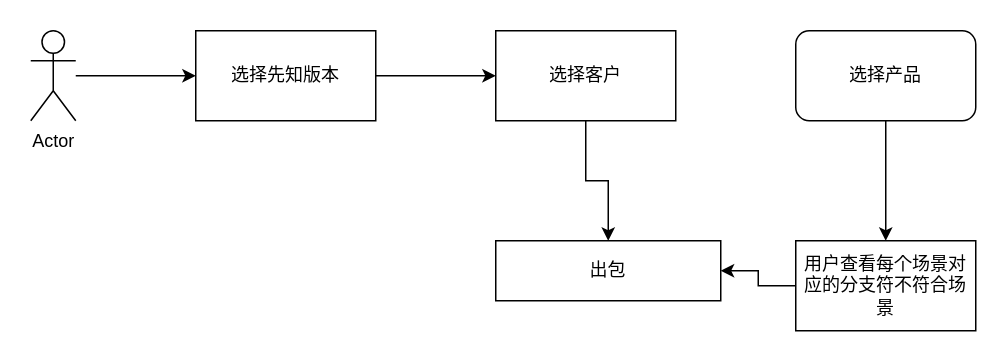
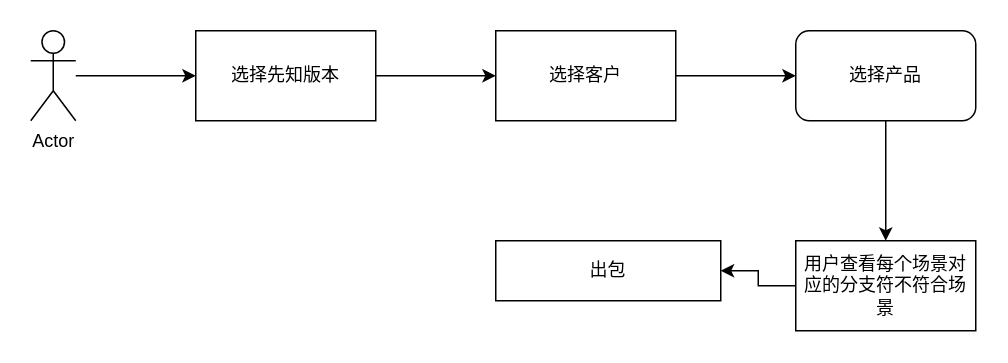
(592, 181) -> (731, 76)
